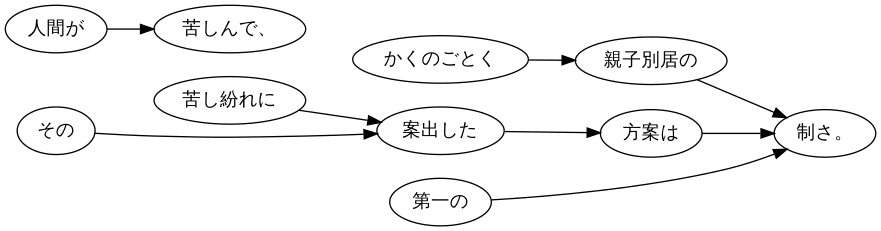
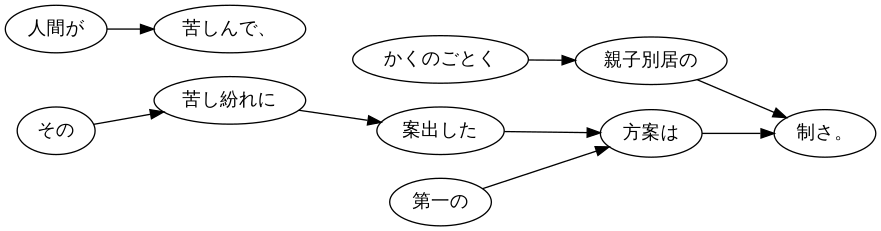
(229, 137) -> (122, 119)
(634, 186) -> (539, 170)
